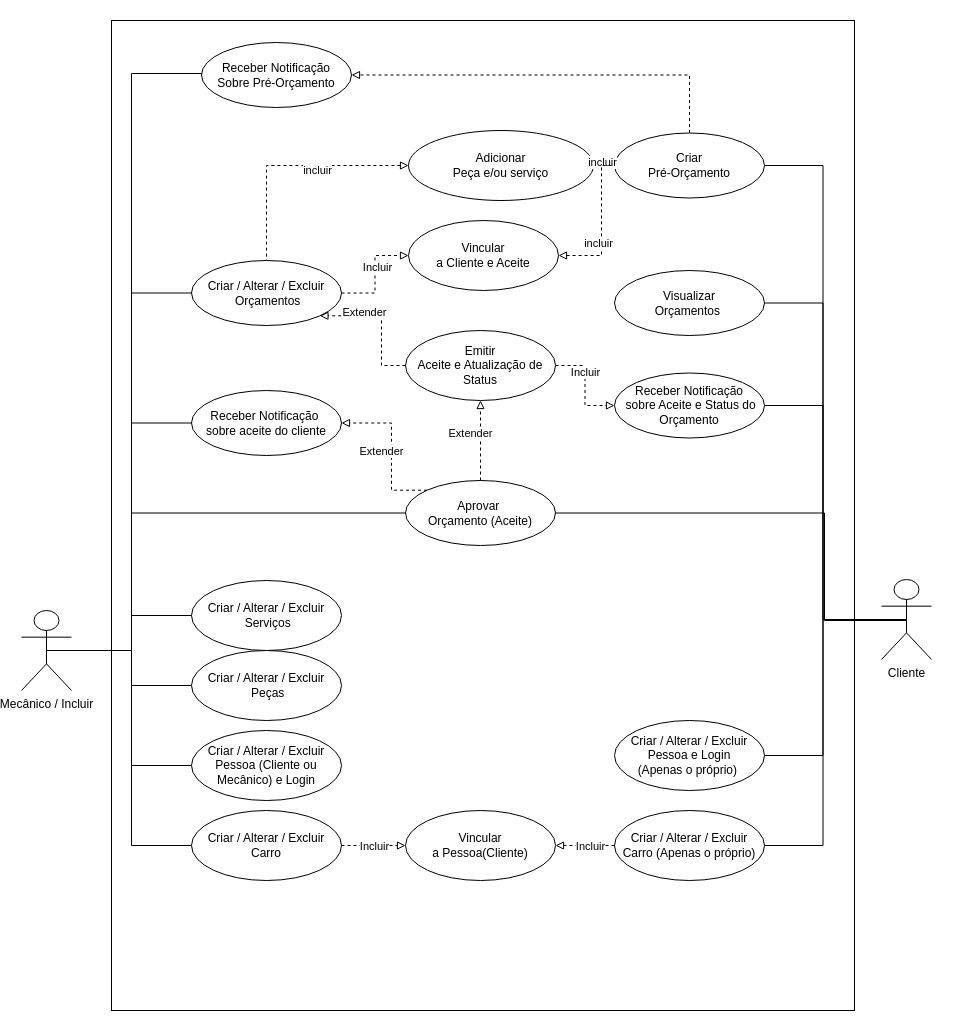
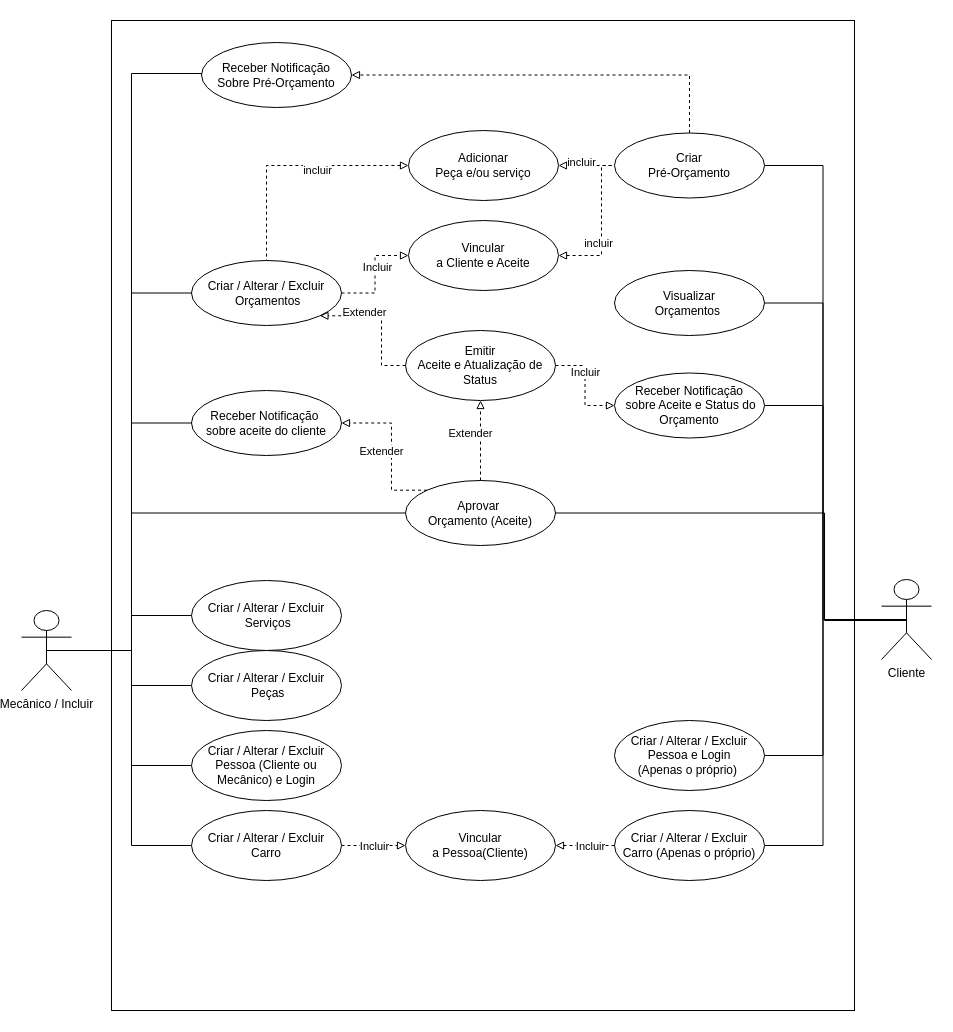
(501, 166) -> (484, 166)
